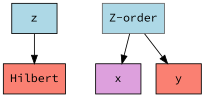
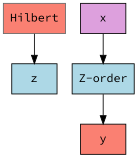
(133, 18) -> (103, 79)
(34, 45) -> (34, 45)
(127, 45) -> (103, 45)
(34, 79) -> (34, 18)
